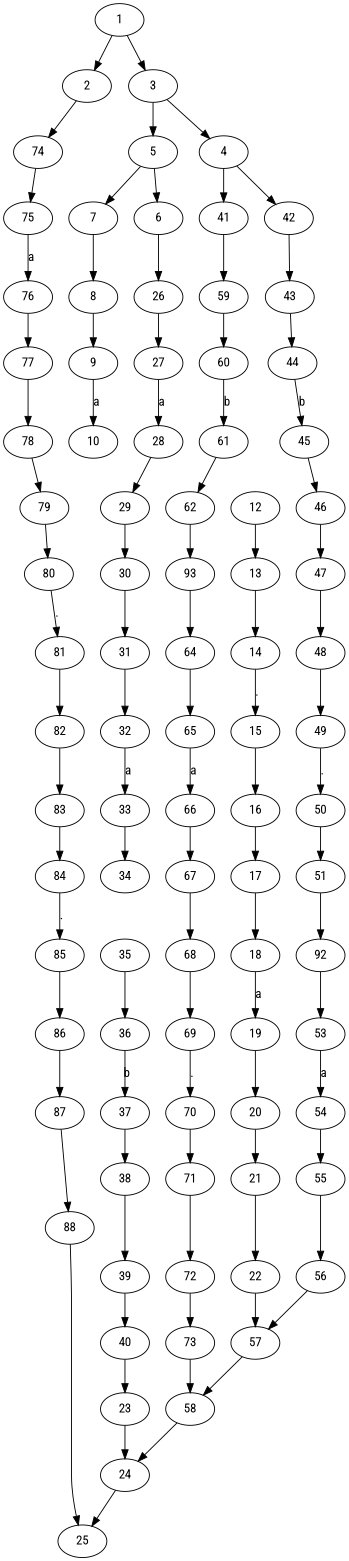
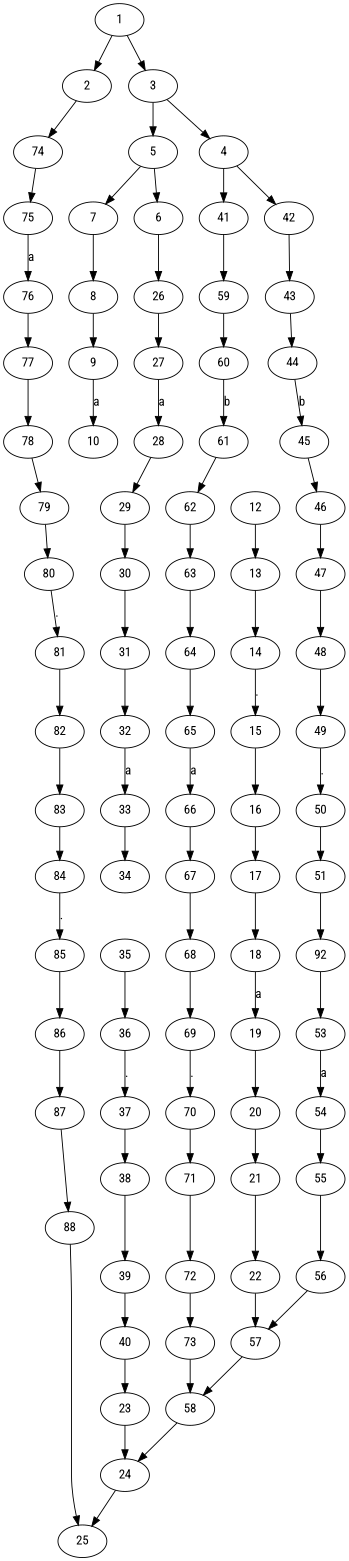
(190, 574) -> (190, 574)
(127, 1074) -> (127, 1074)
